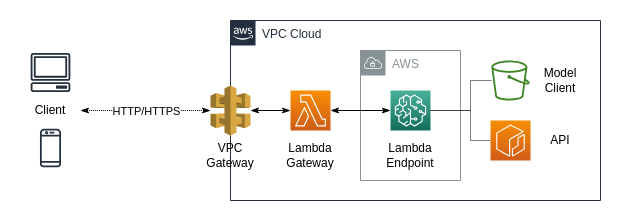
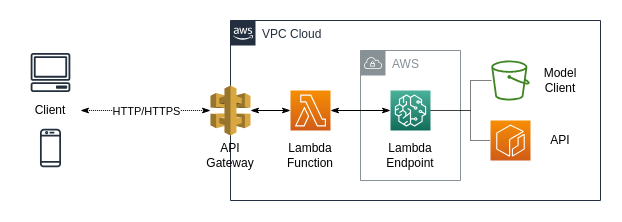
(231, 156) -> (231, 156)
(311, 156) -> (311, 156)
